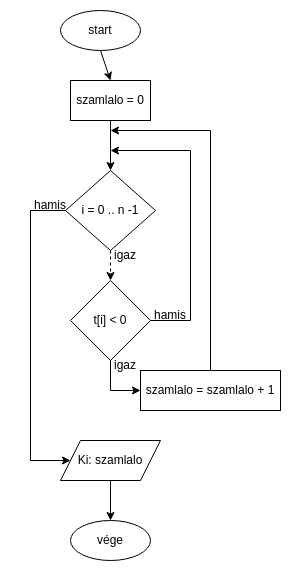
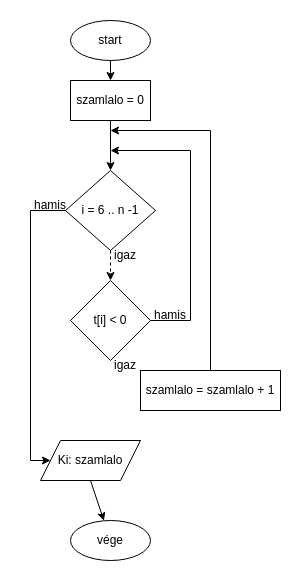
(101, 31) -> (111, 41)
(111, 211) -> (111, 211)
(111, 387) -> none
(111, 461) -> (91, 461)
